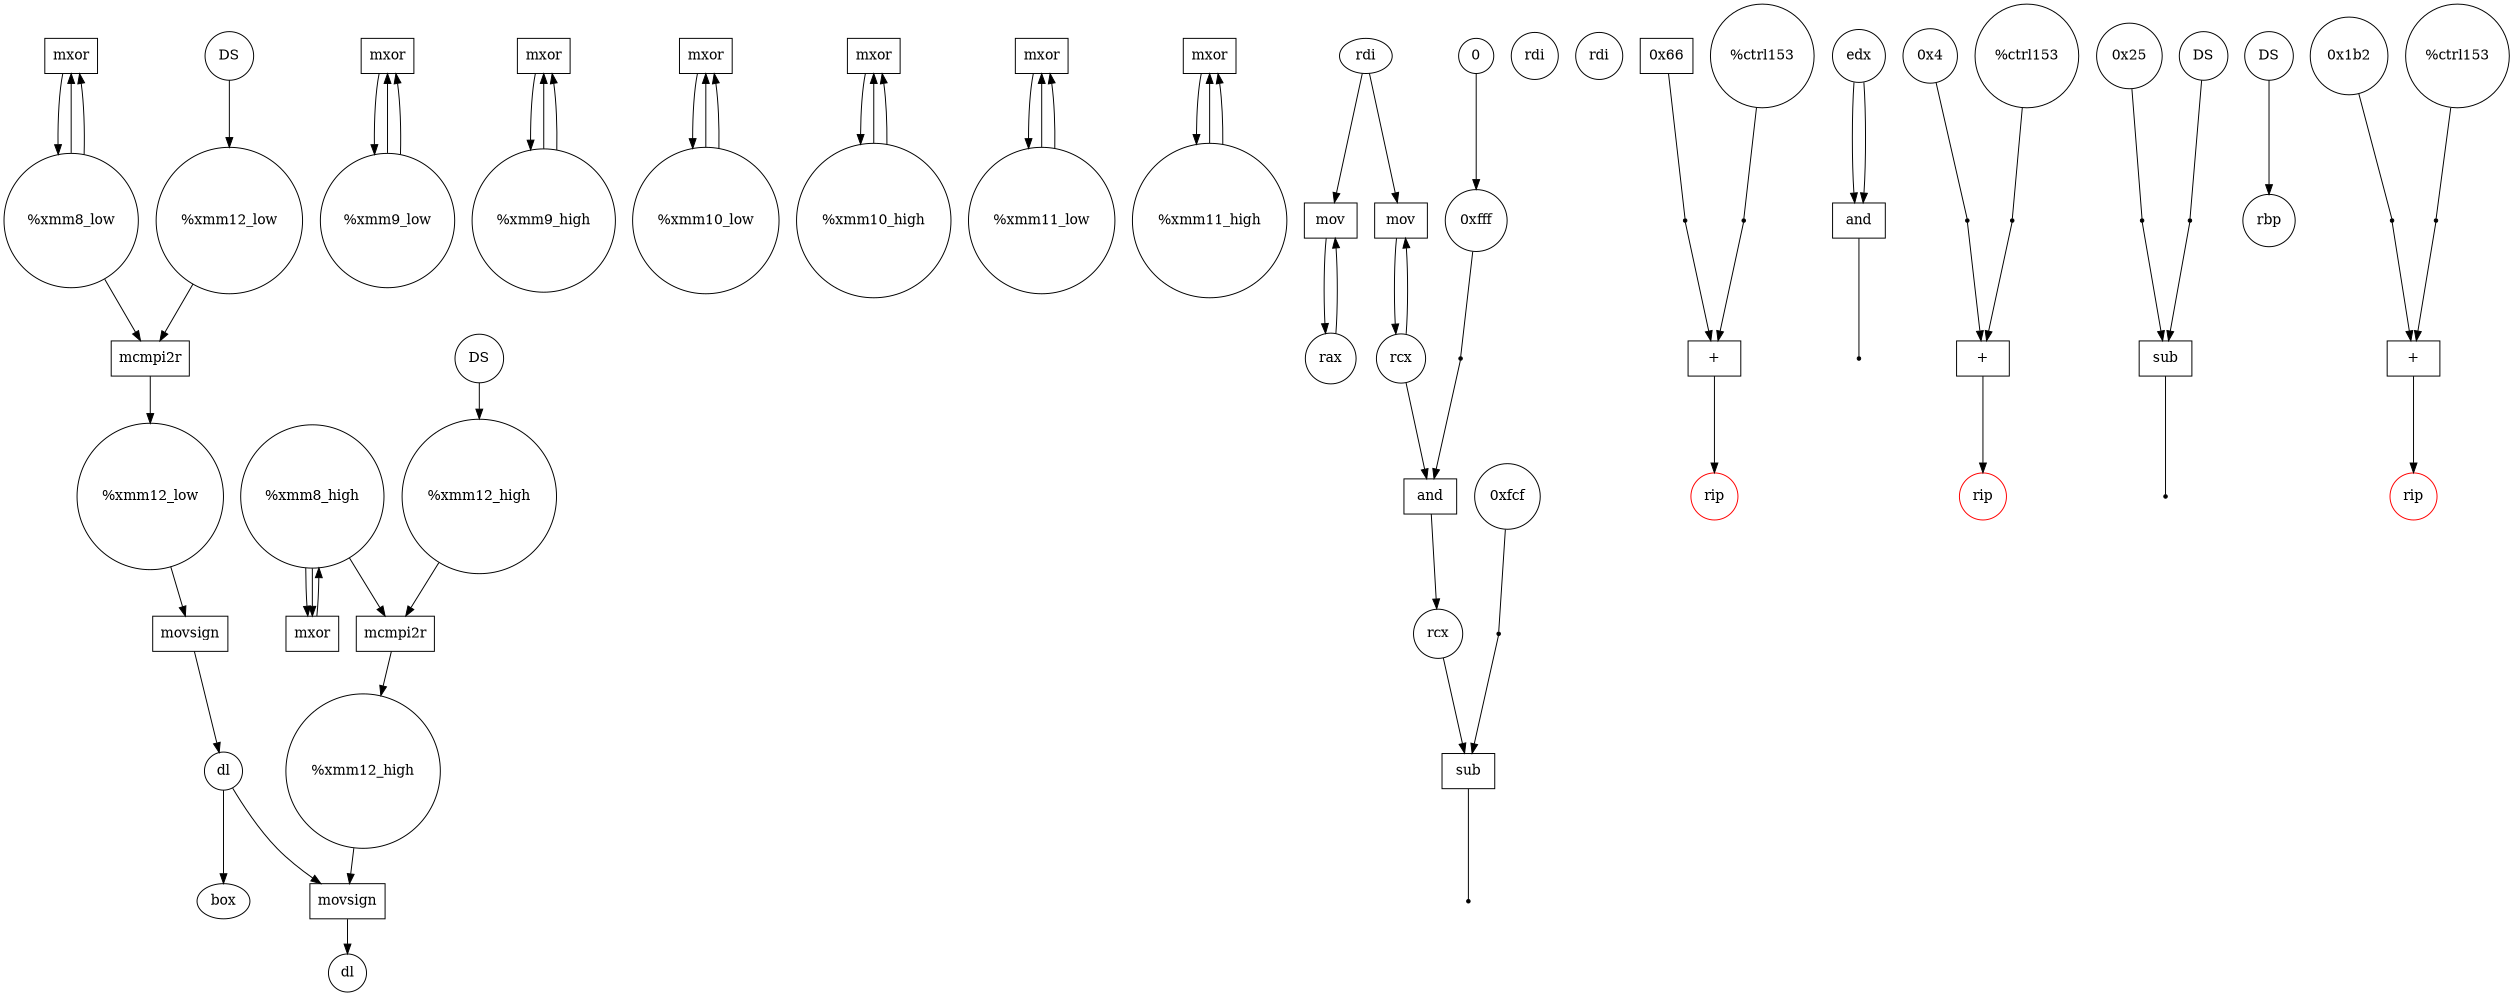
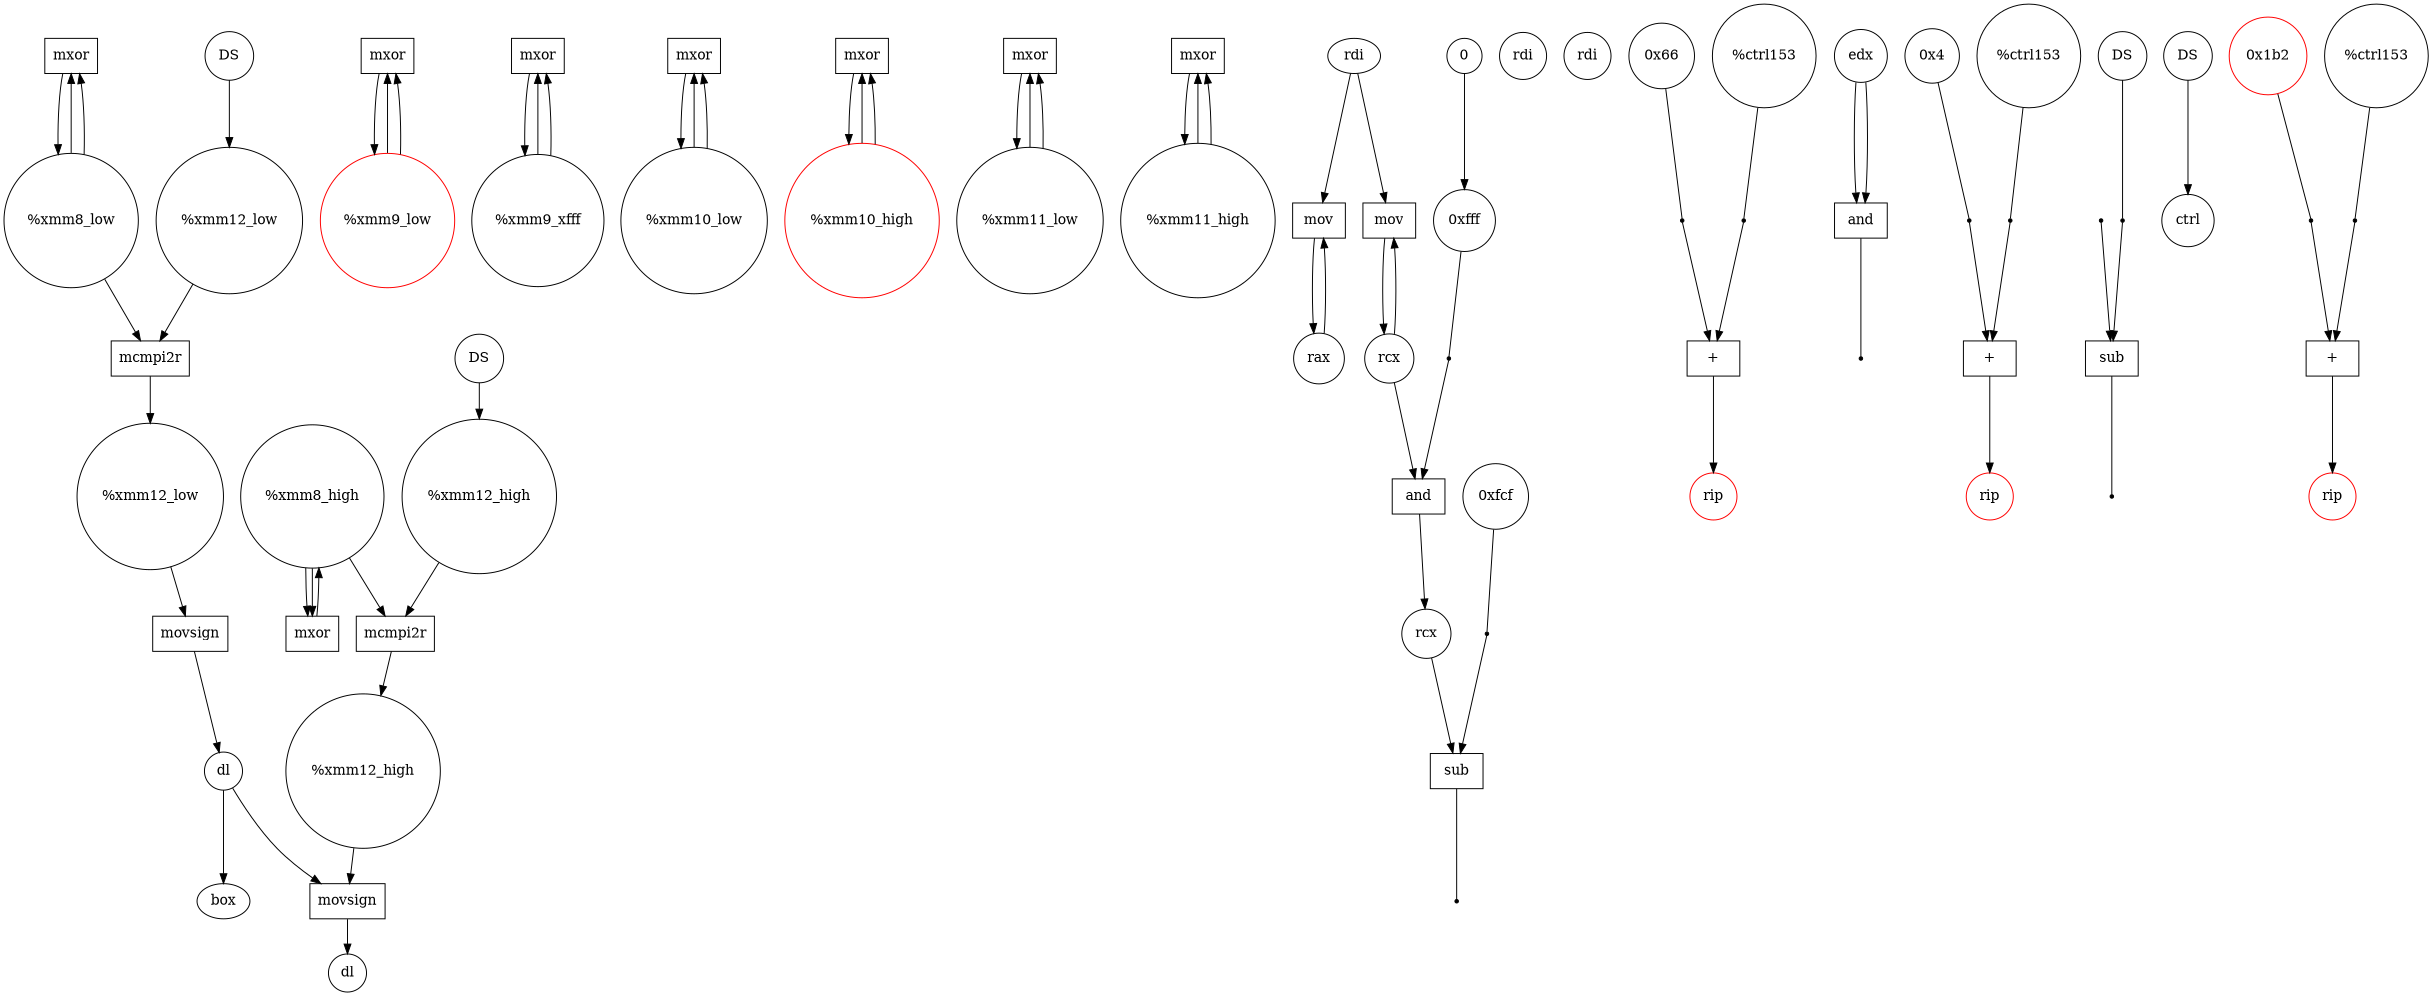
(1667, 56) -> (1662, 56)
(2129, 56) -> none
(2349, 56) -> (2268, 56)
(388, 221) -> (388, 221)
(544, 221) -> (538, 221)
(874, 221) -> (862, 221)
(2269, 221) -> (2188, 221)
